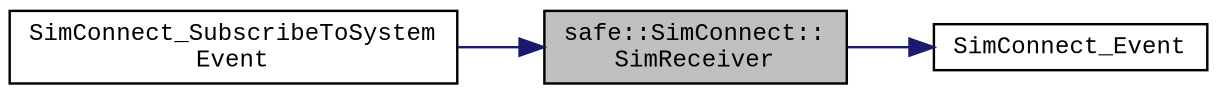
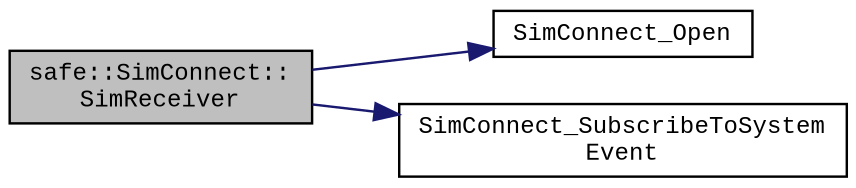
(489, 47) -> (343, 108)
(1071, 47) -> (623, 34)
